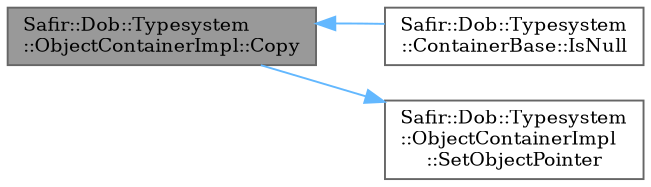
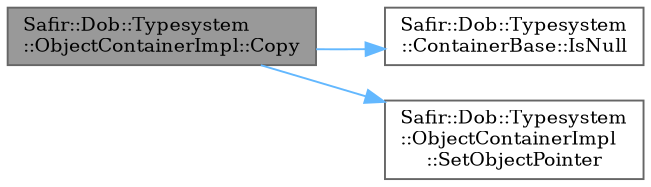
(360, 24) -> (341, 49)
